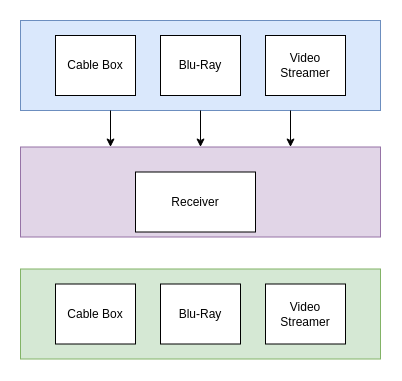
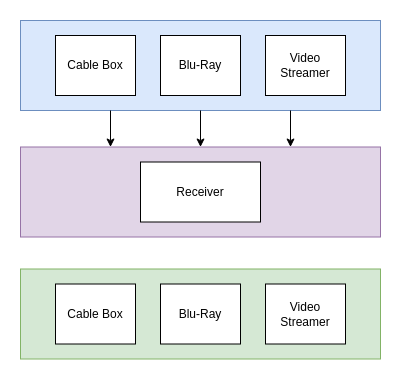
(196, 202) -> (201, 192)
